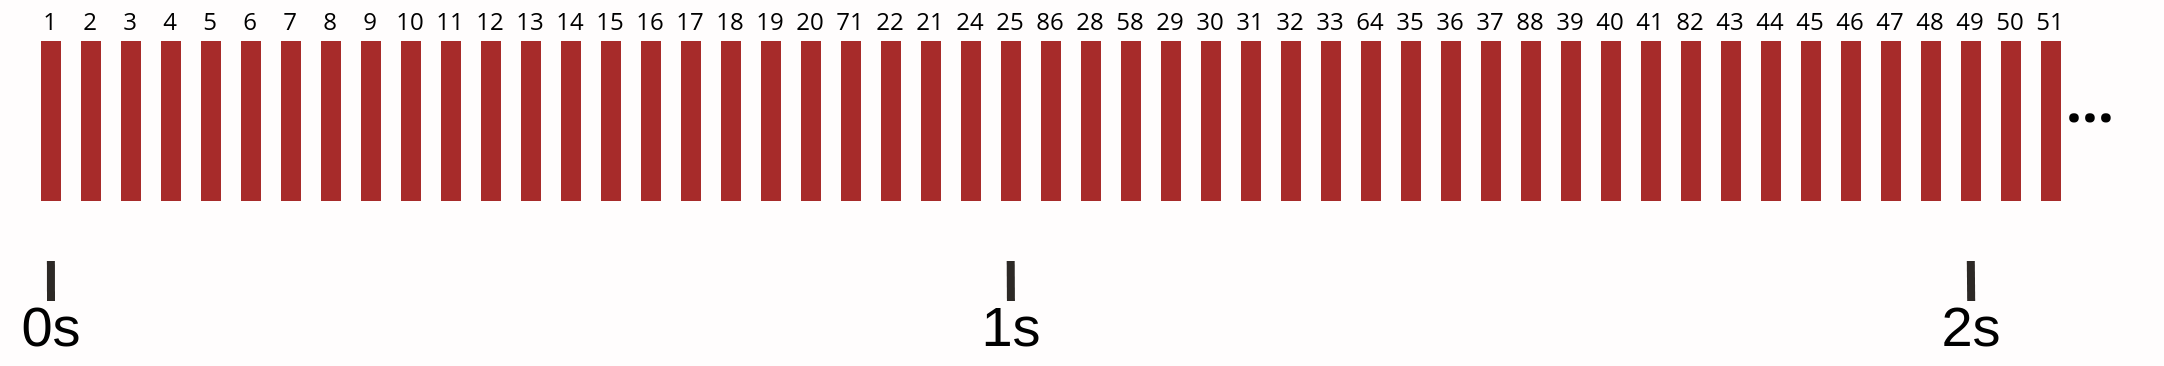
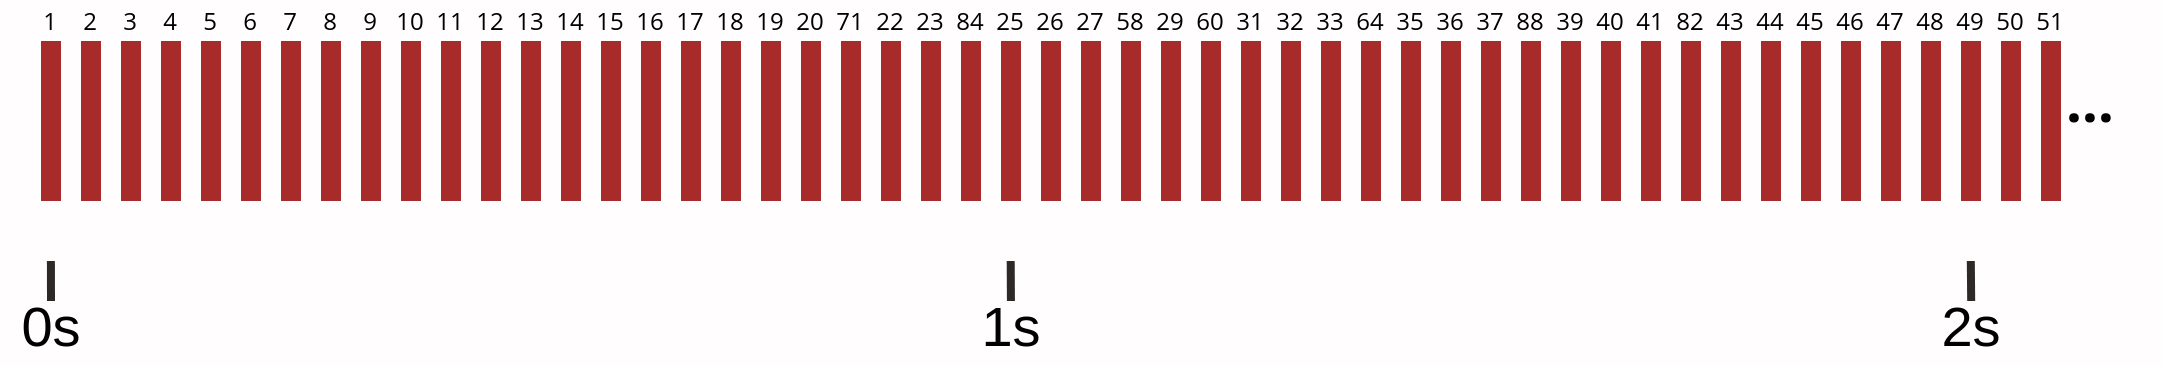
(931, 6) -> (931, 6)
(971, 6) -> (971, 6)
(1051, 6) -> (1051, 6)
(1091, 6) -> (1091, 6)
(1211, 6) -> (1211, 6)
